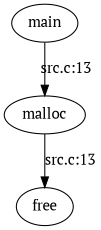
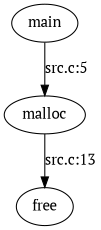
(66, 69) -> (66, 69)
